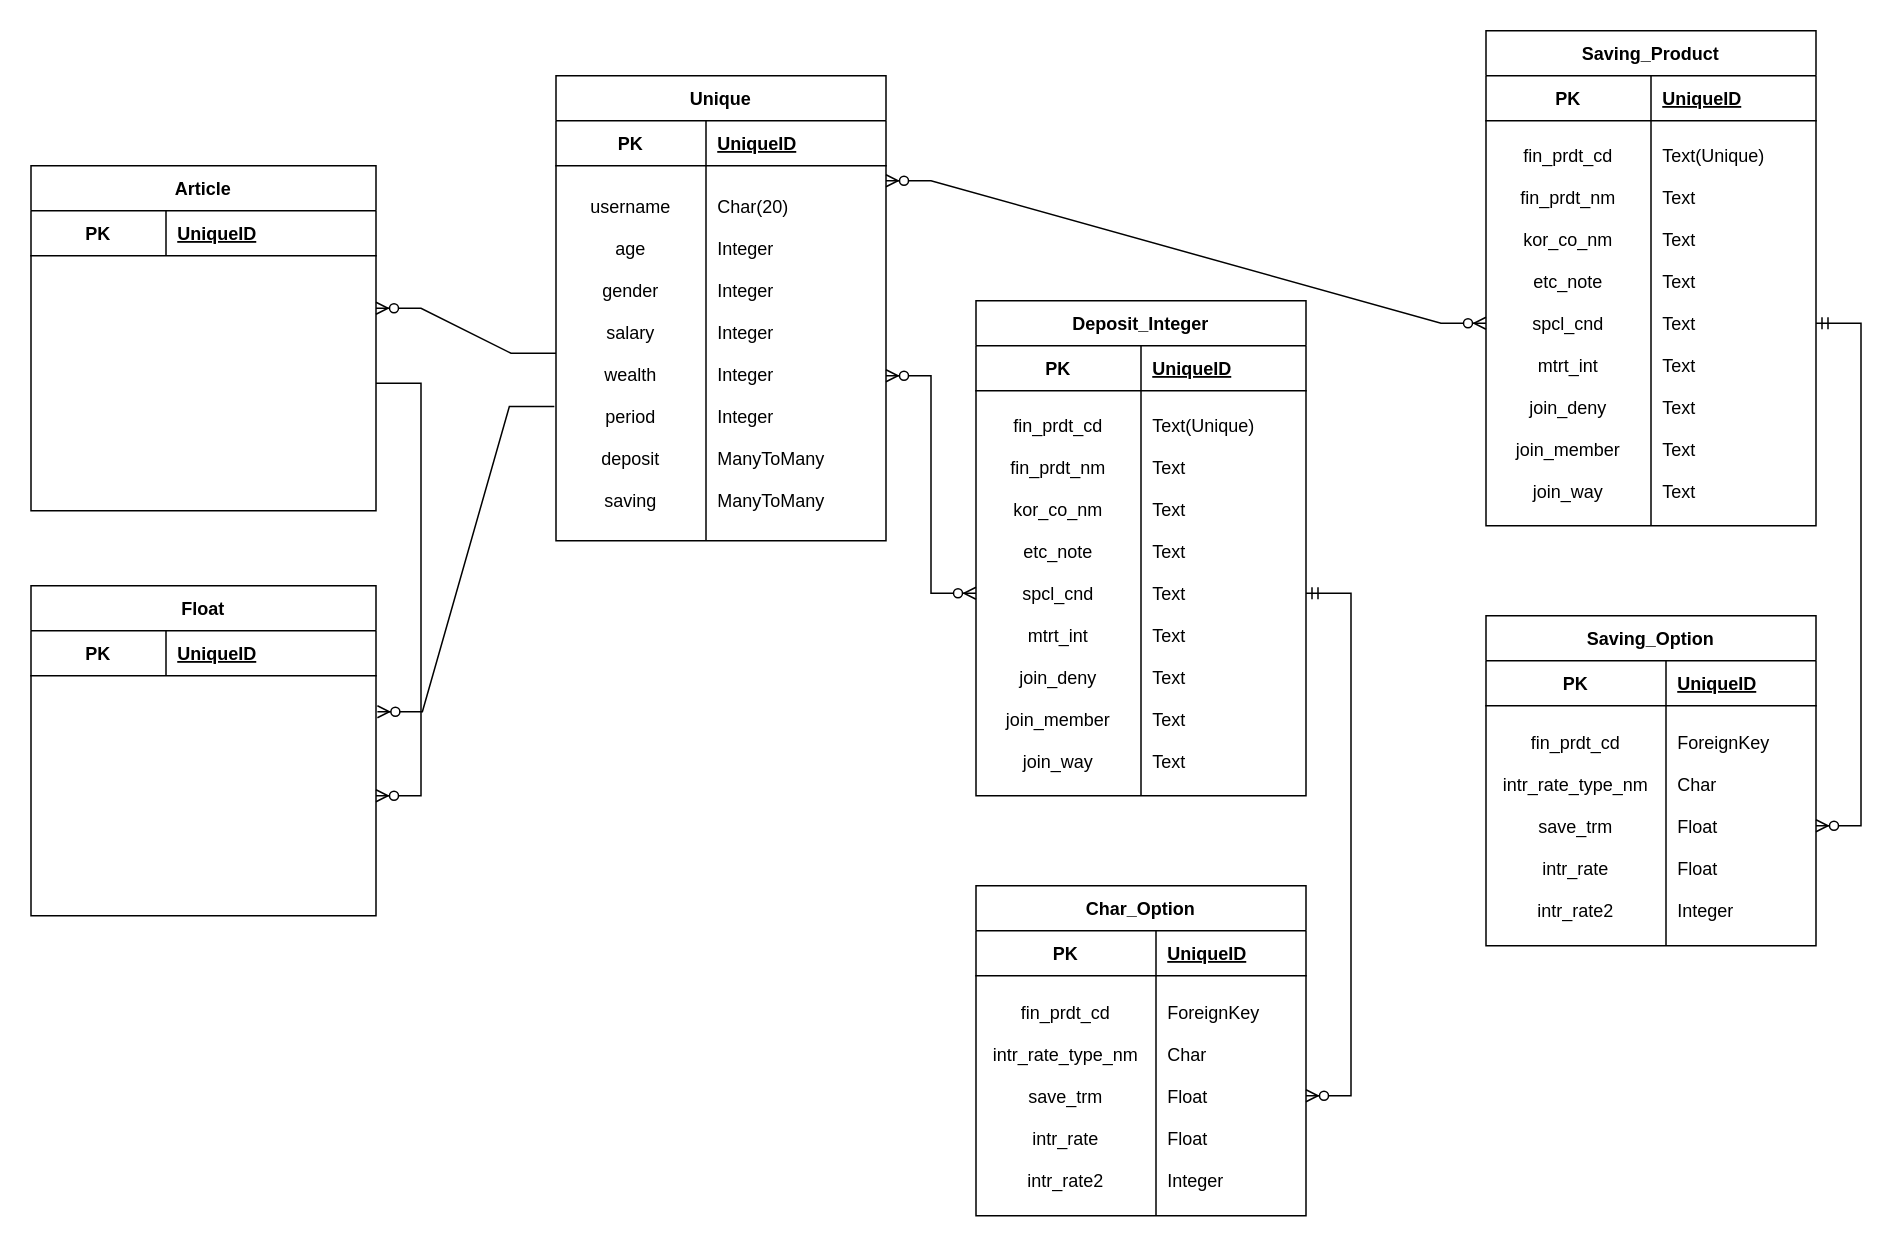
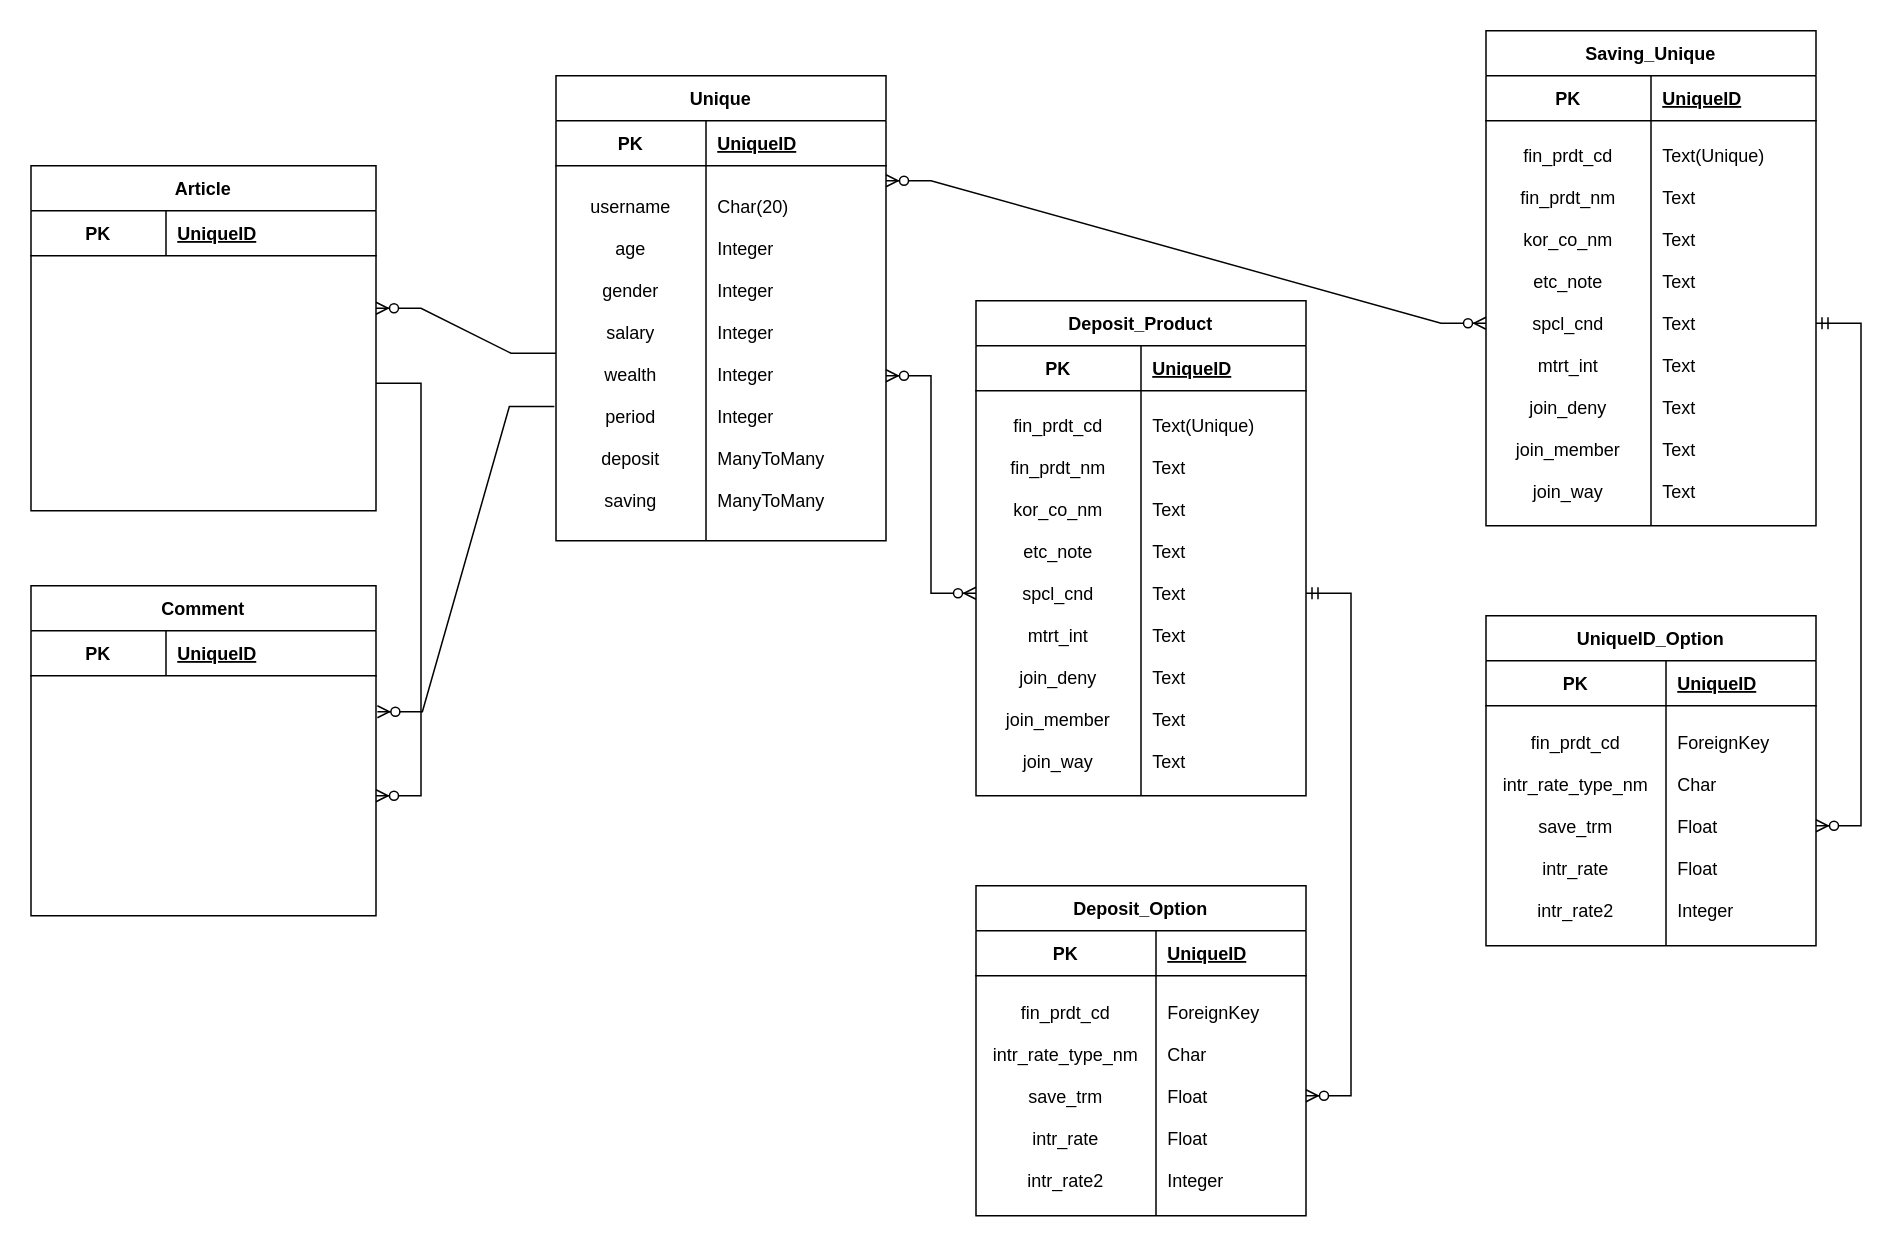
(1650, 54) -> (1650, 54)
(1140, 324) -> (1140, 324)
(203, 609) -> (203, 609)
(1650, 639) -> (1650, 639)
(1140, 909) -> (1140, 909)
